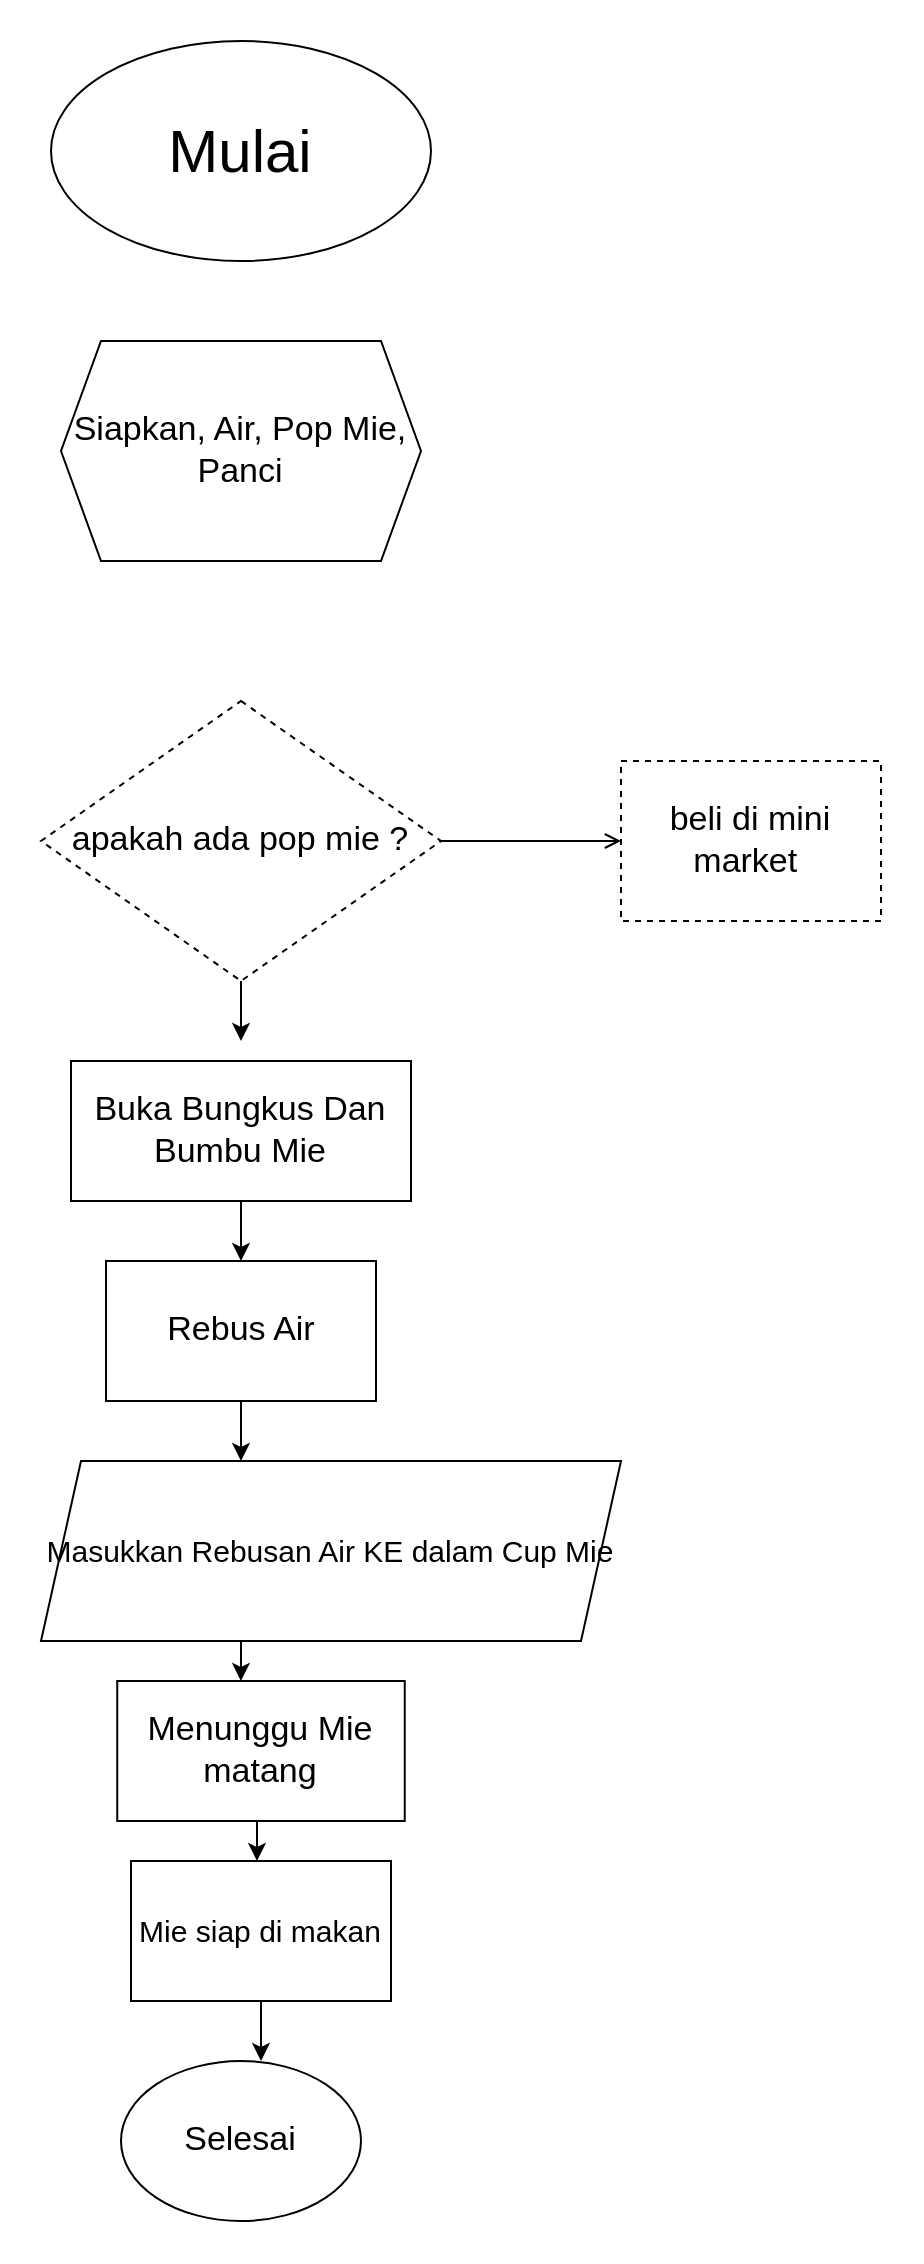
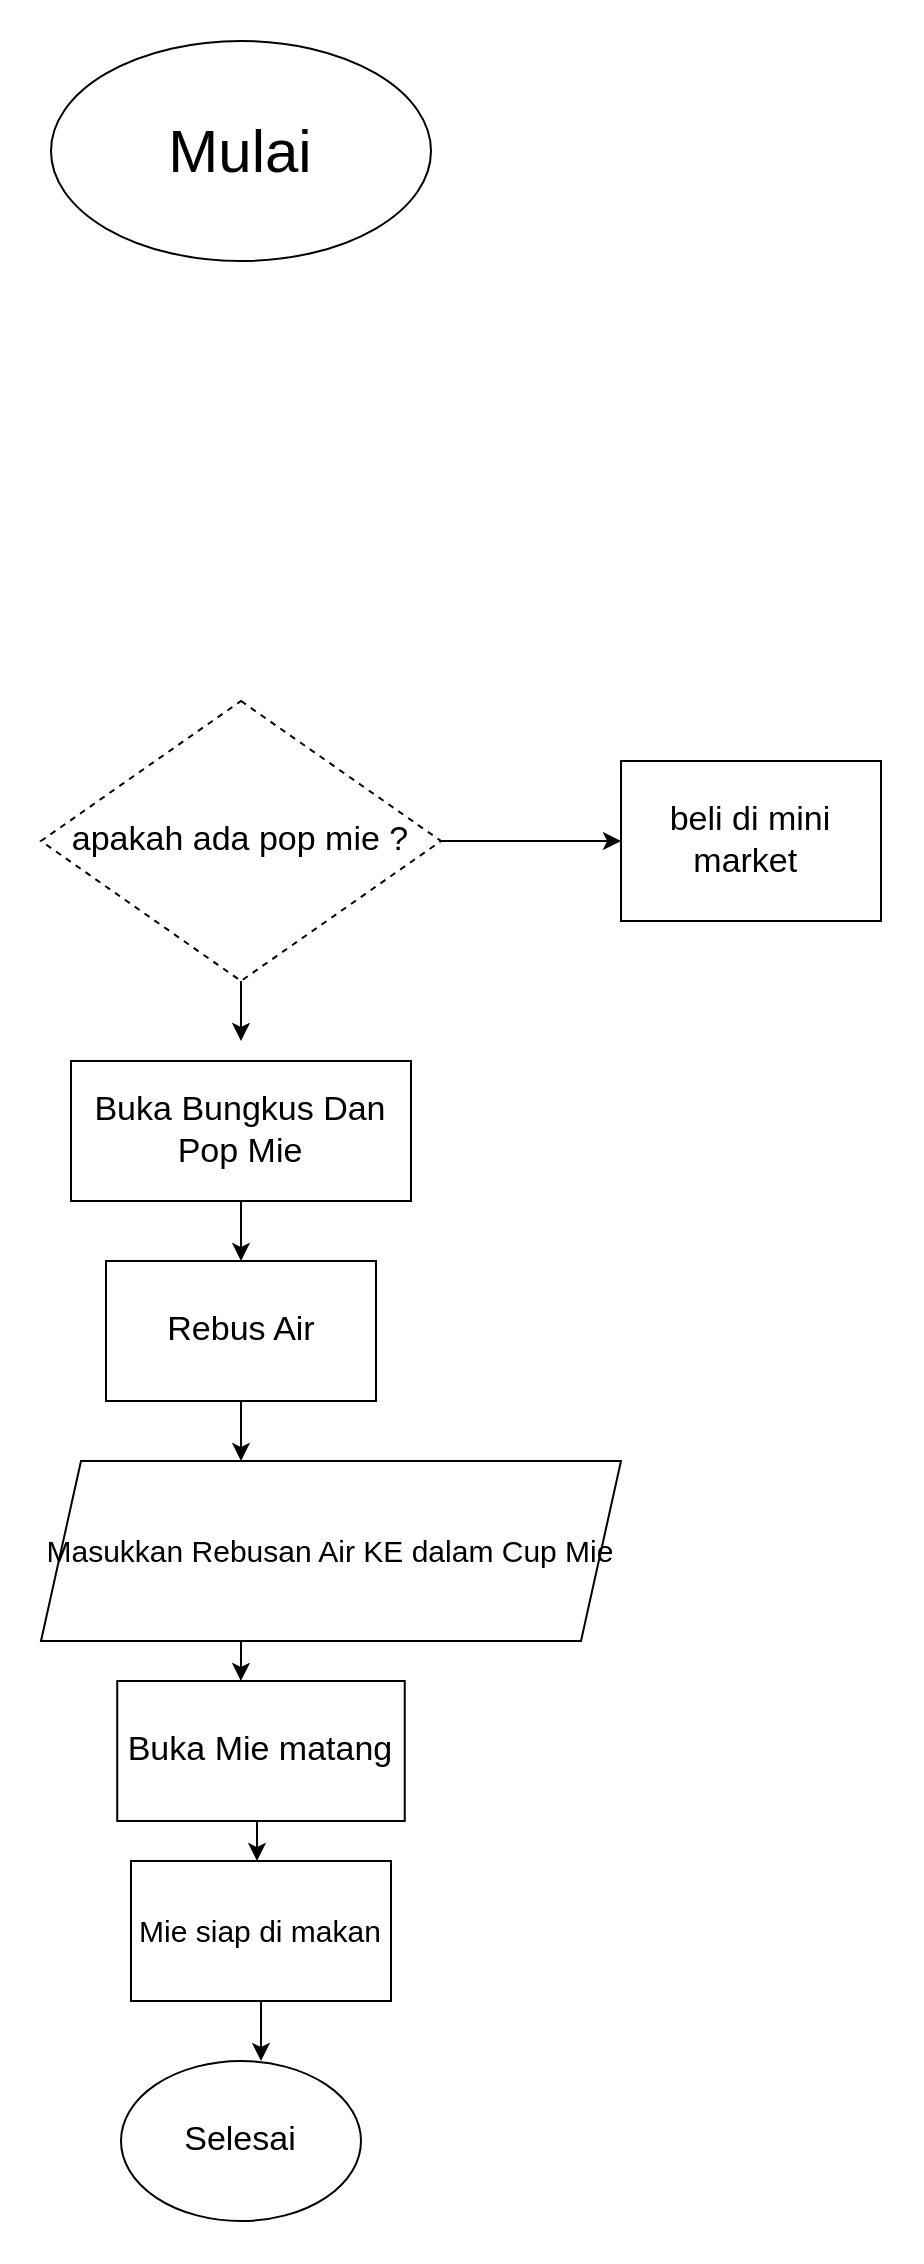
(241, 451) -> none
(608, 841) -> (606, 841)
(751, 841) -> (751, 841)
(241, 1131) -> (241, 1131)
(261, 1751) -> (261, 1751)
